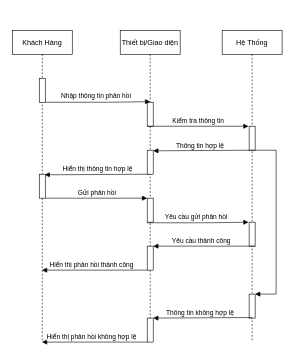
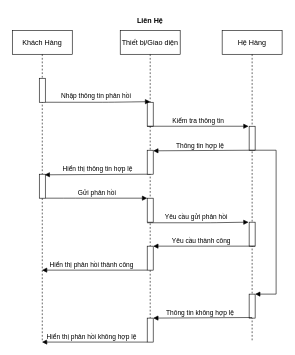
none -> (150, 20)
(252, 43) -> (252, 43)
